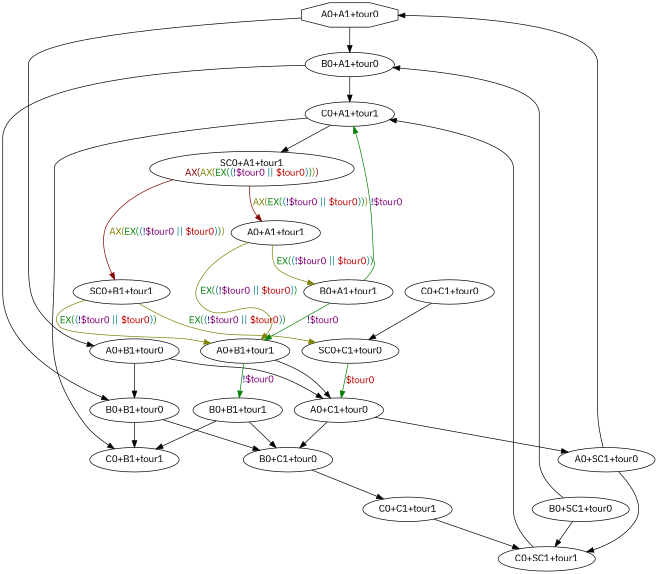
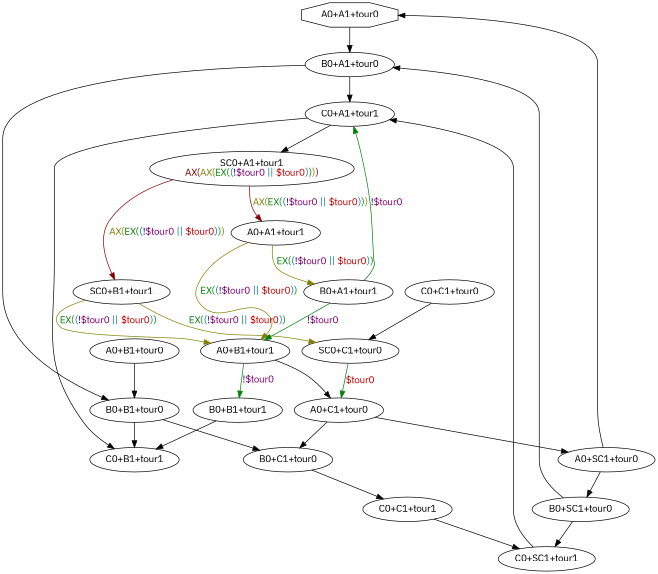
(29, 78) -> none
(249, 369) -> none
(260, 432) -> none
(636, 519) -> (595, 482)
